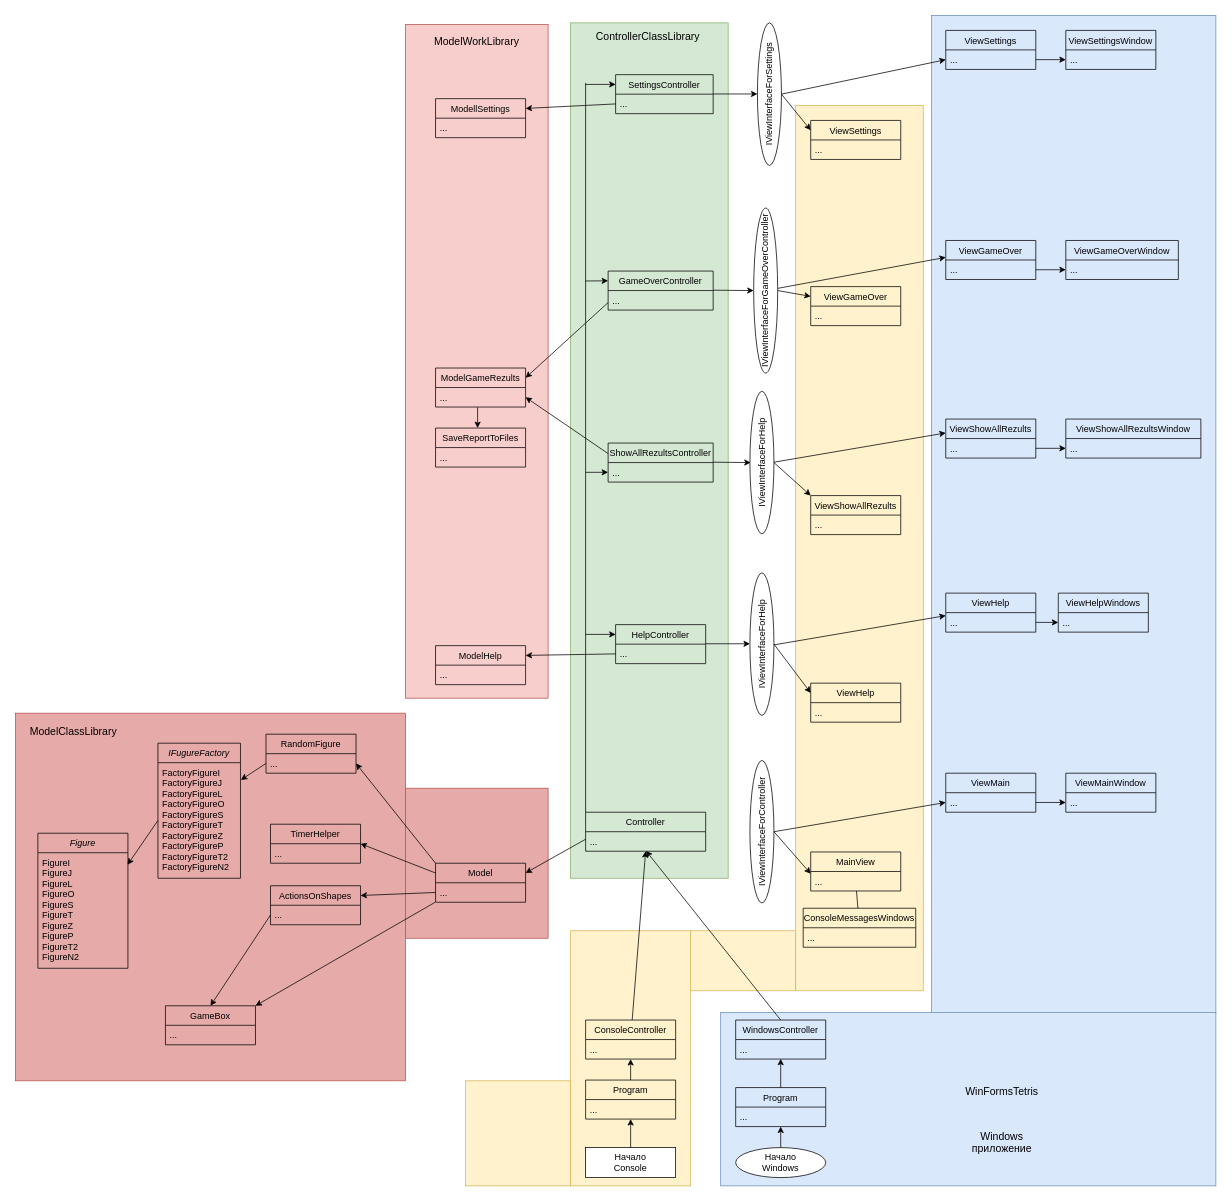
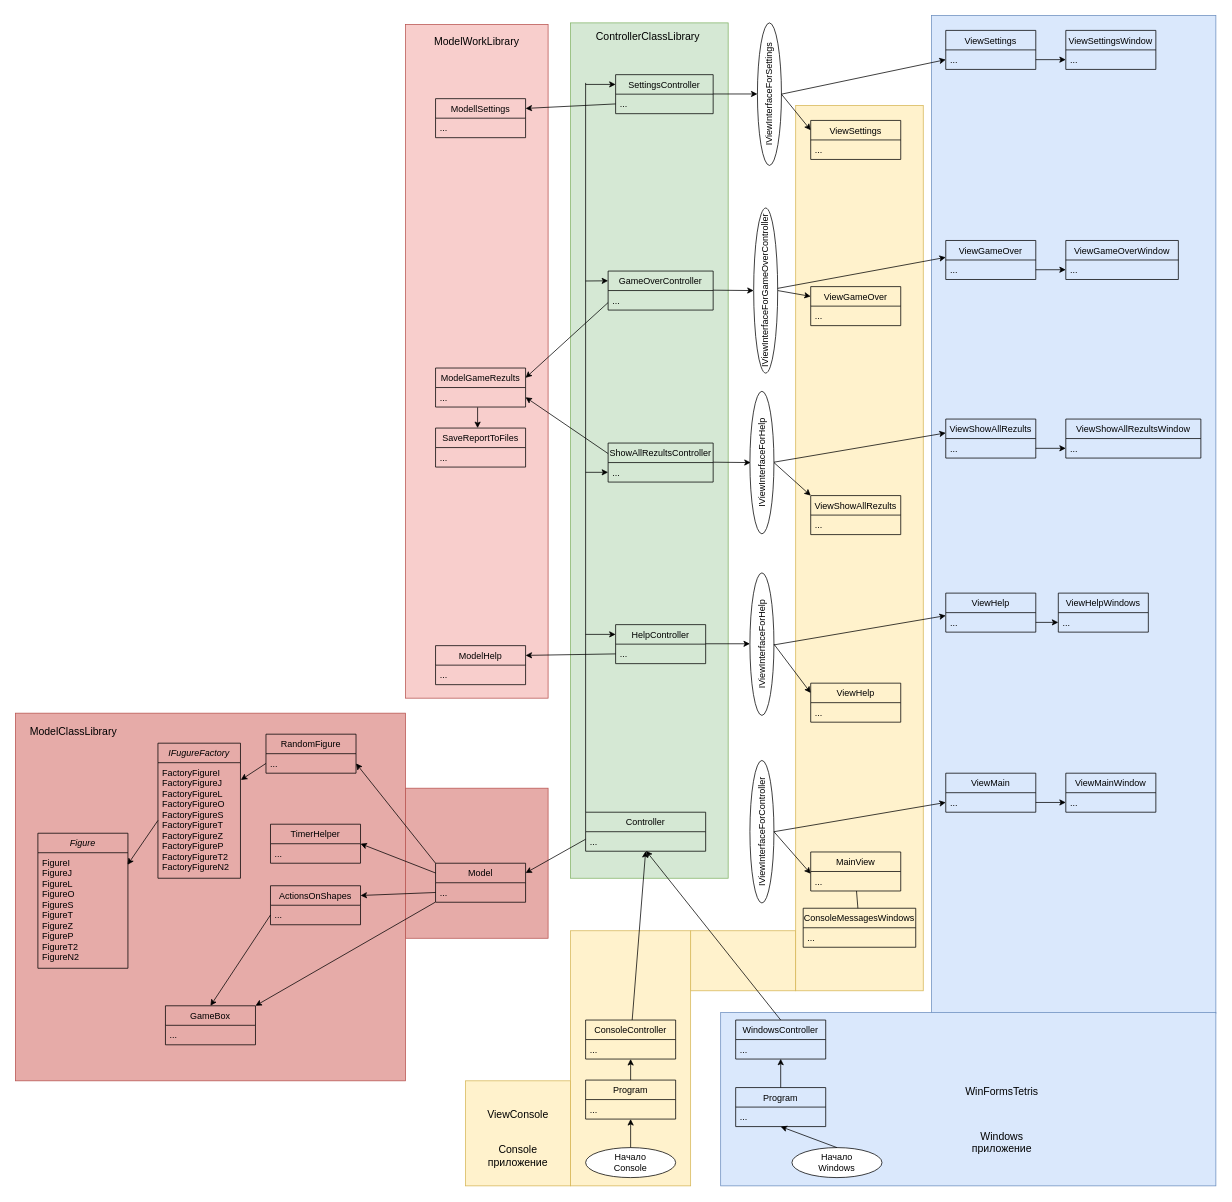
none -> (518, 1114)
none -> (518, 1155)
(630, 1162) -> (630, 1162)
(780, 1162) -> (837, 1162)
